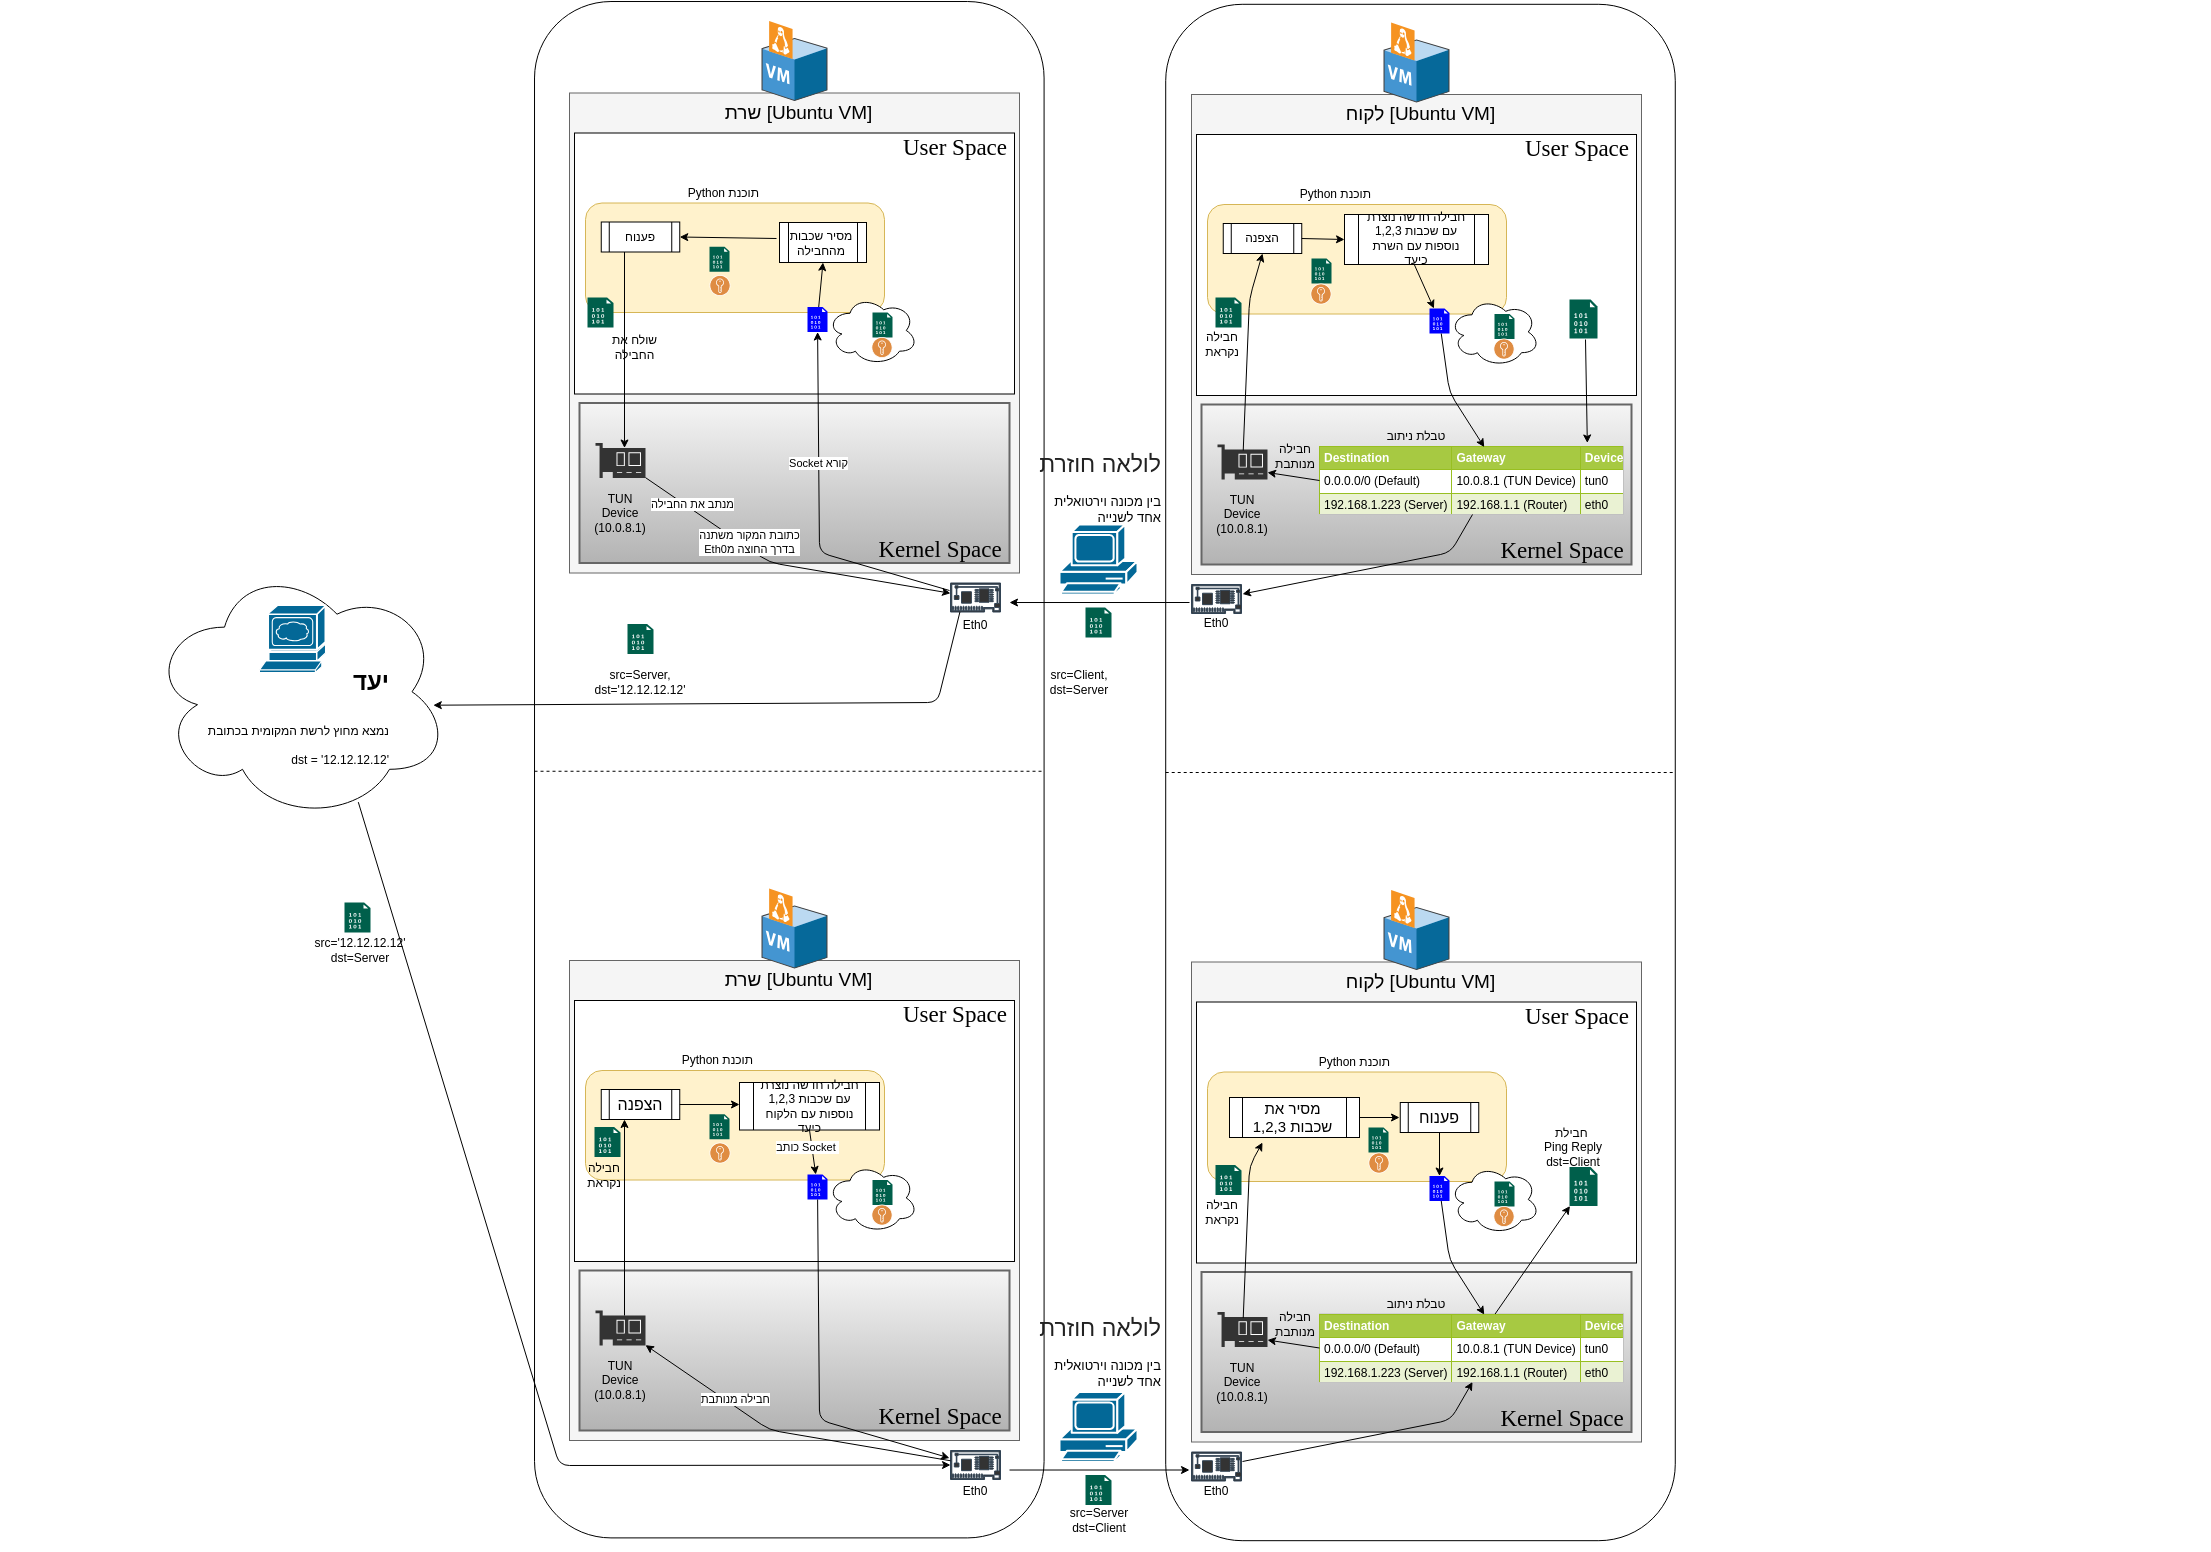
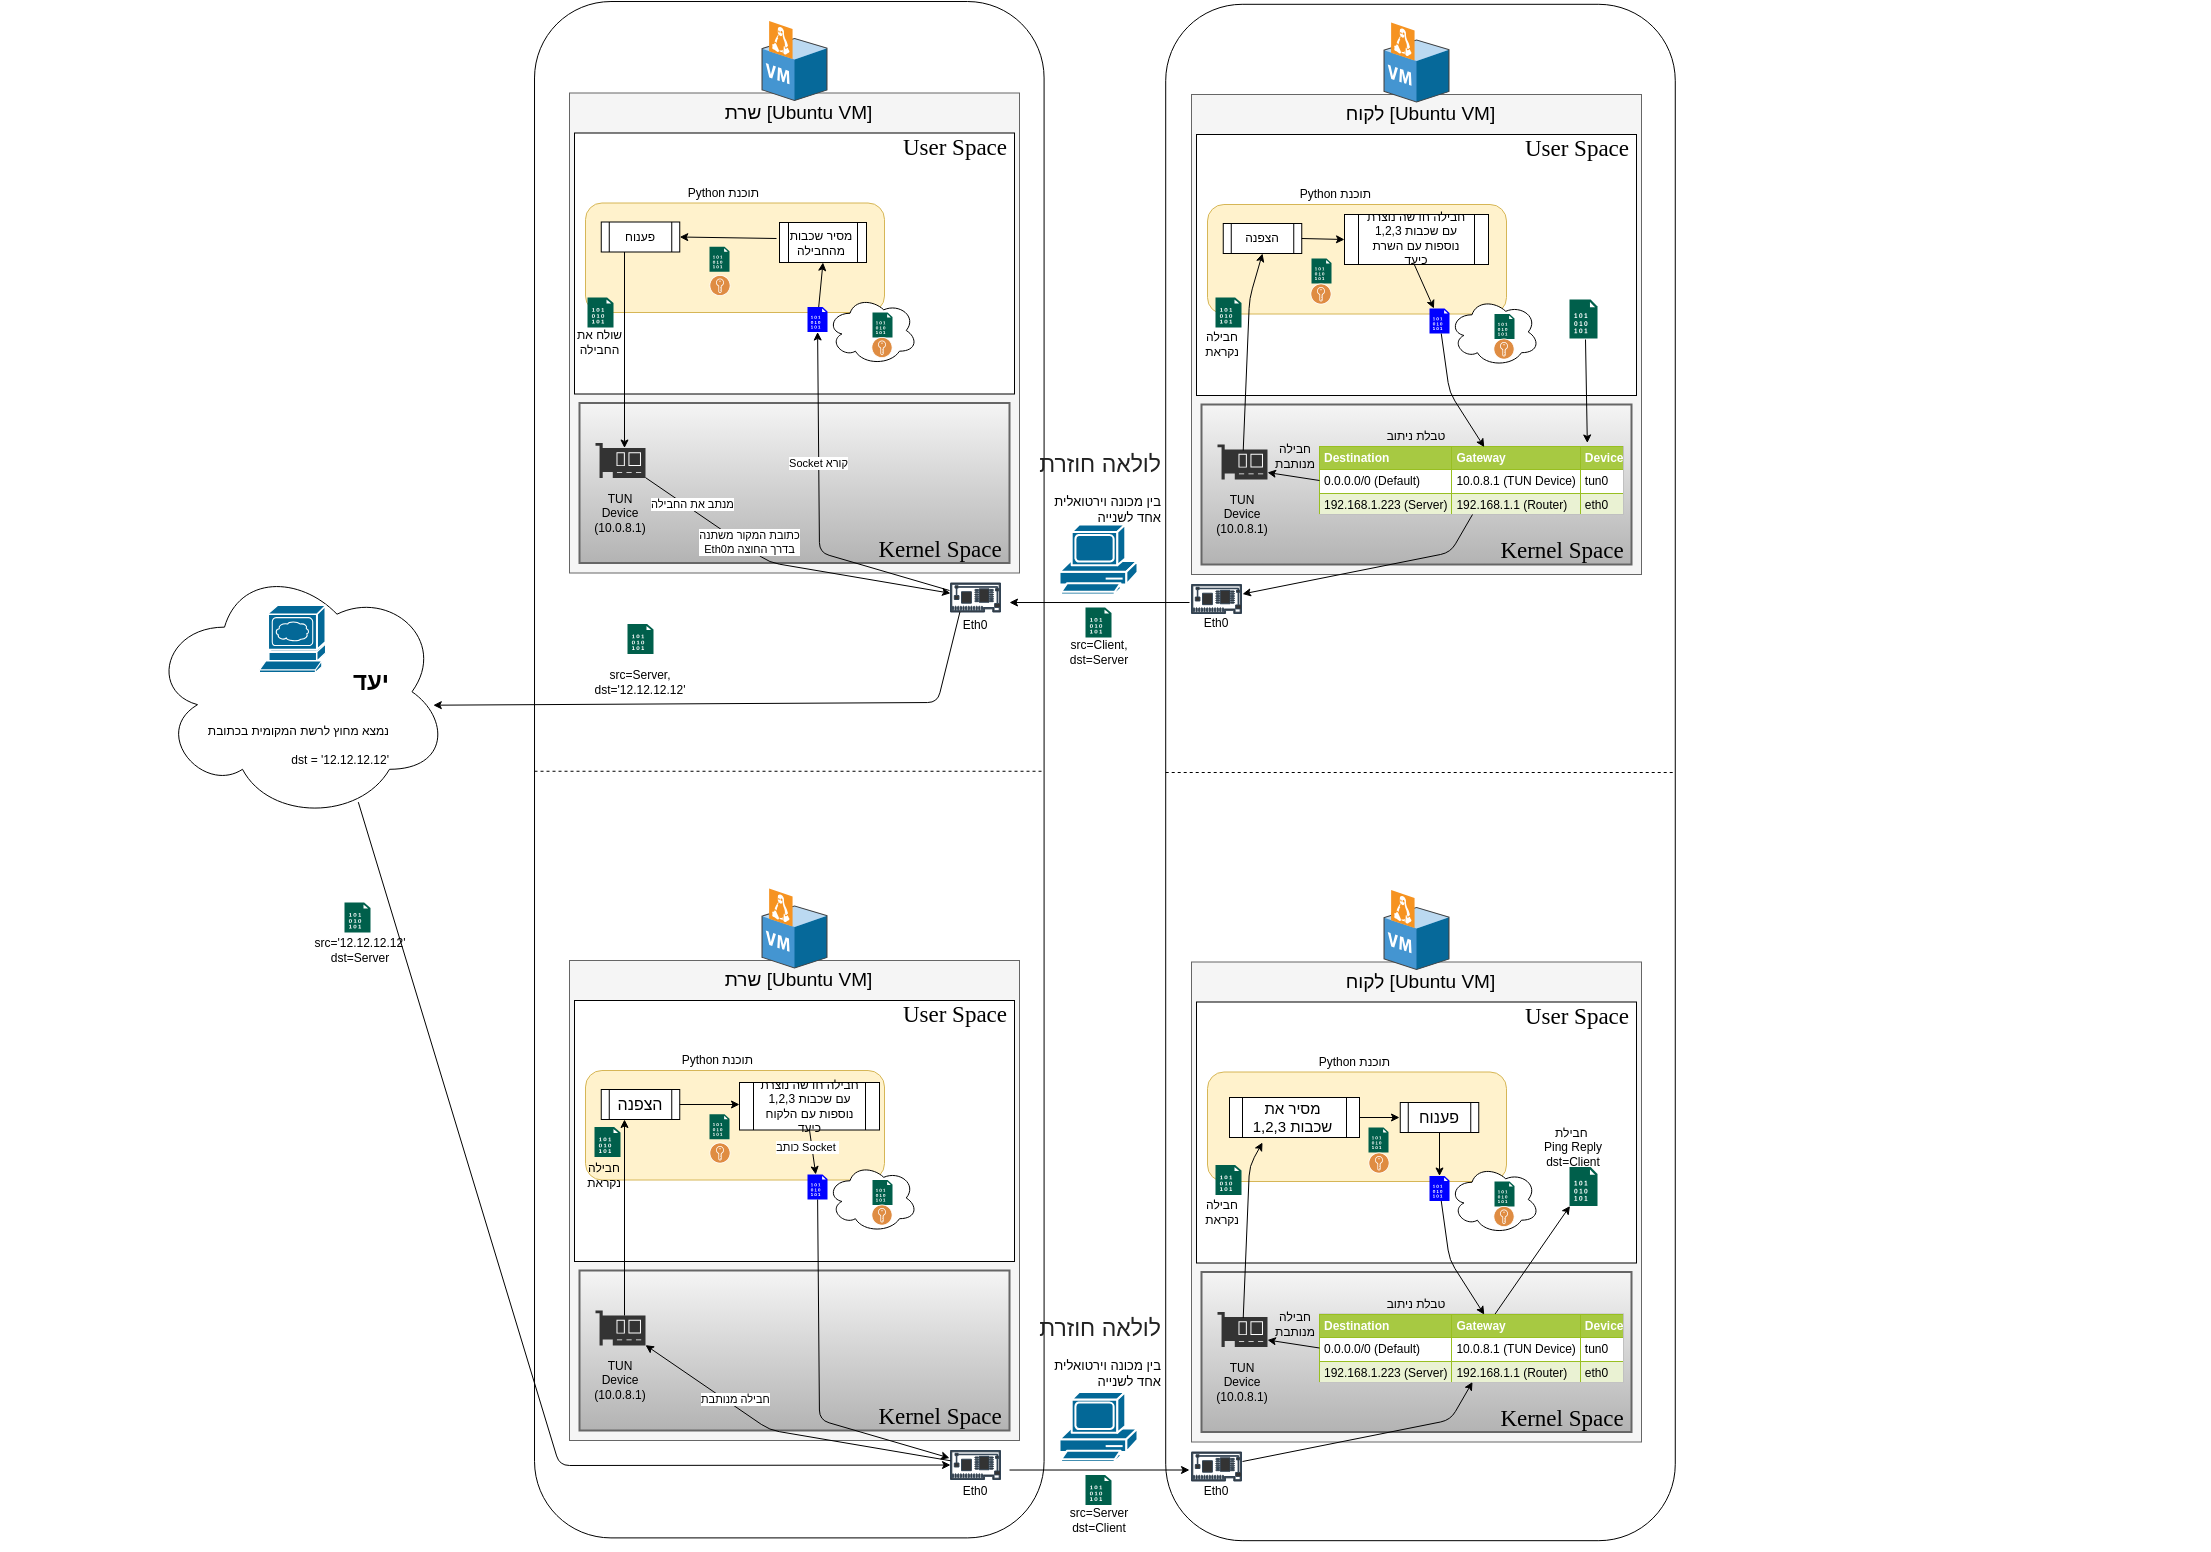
(635, 347) -> (600, 342)
(1080, 683) -> (1100, 653)
